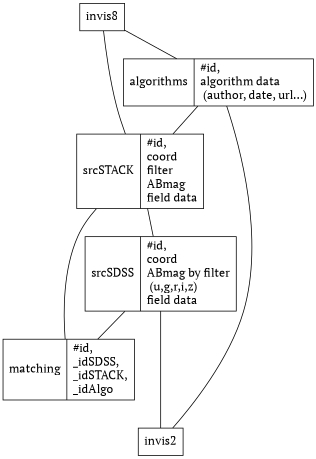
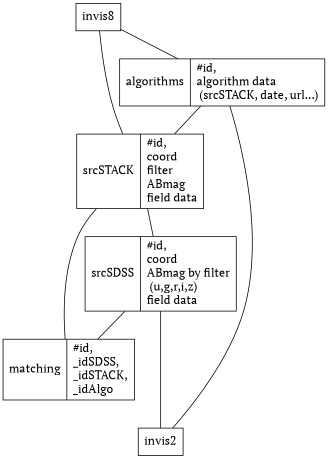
(254, 95) -> (258, 95)
